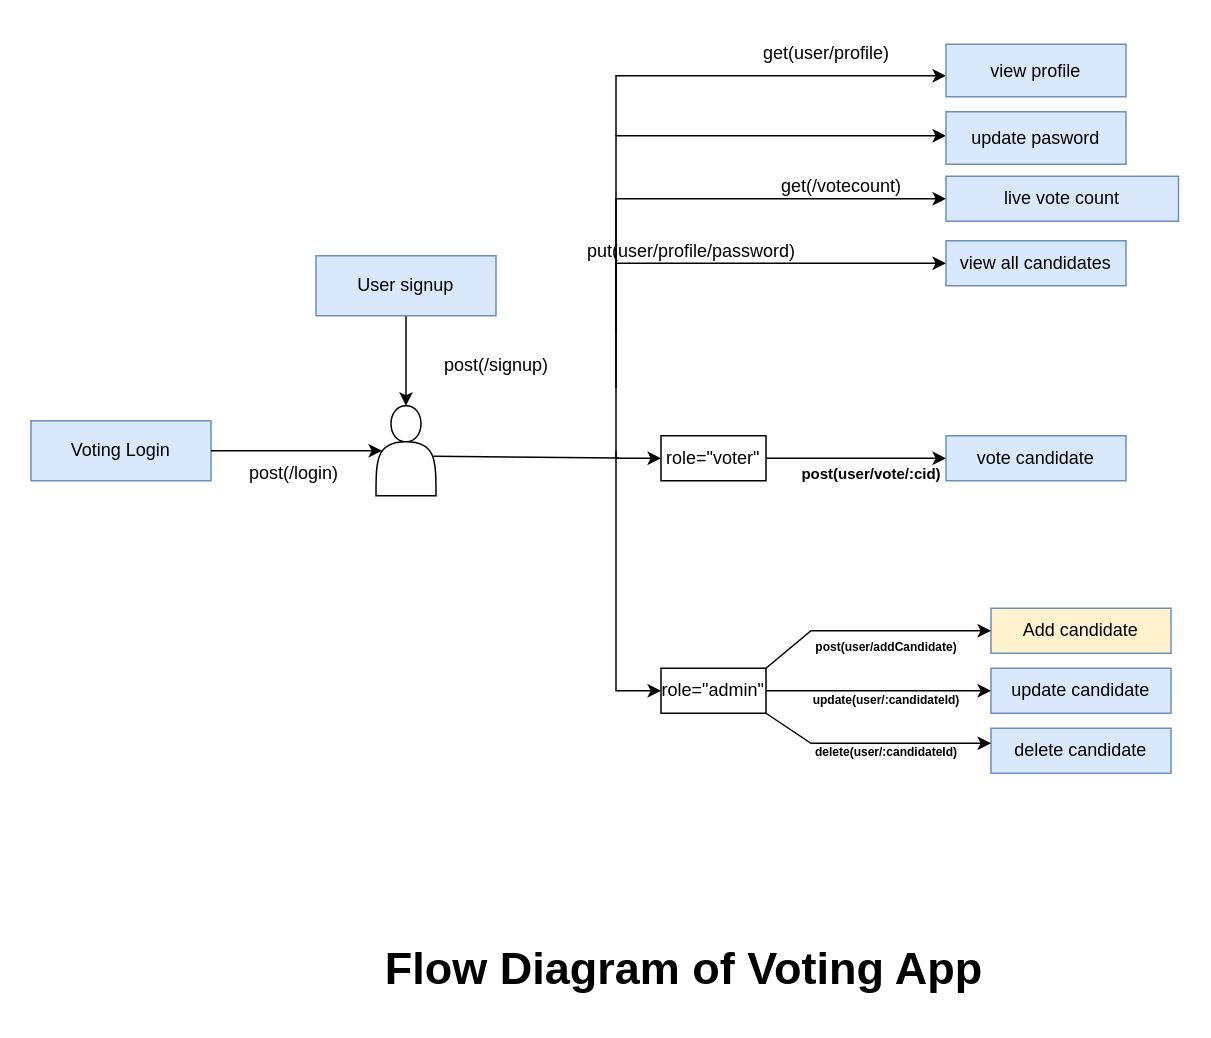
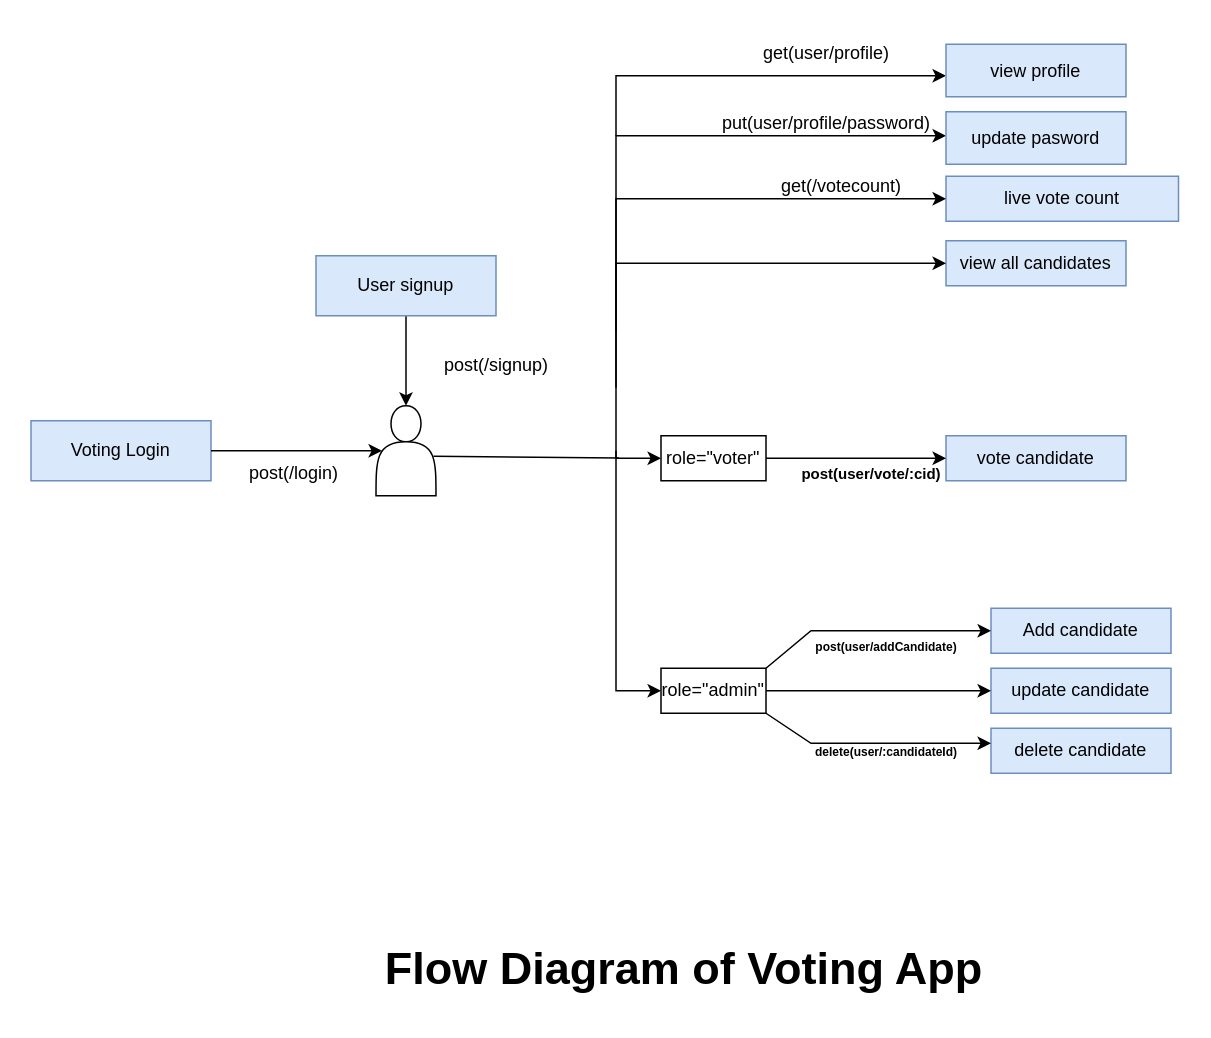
(691, 251) -> (826, 124)
(1081, 631) -> (1081, 631)
(886, 698) -> none
